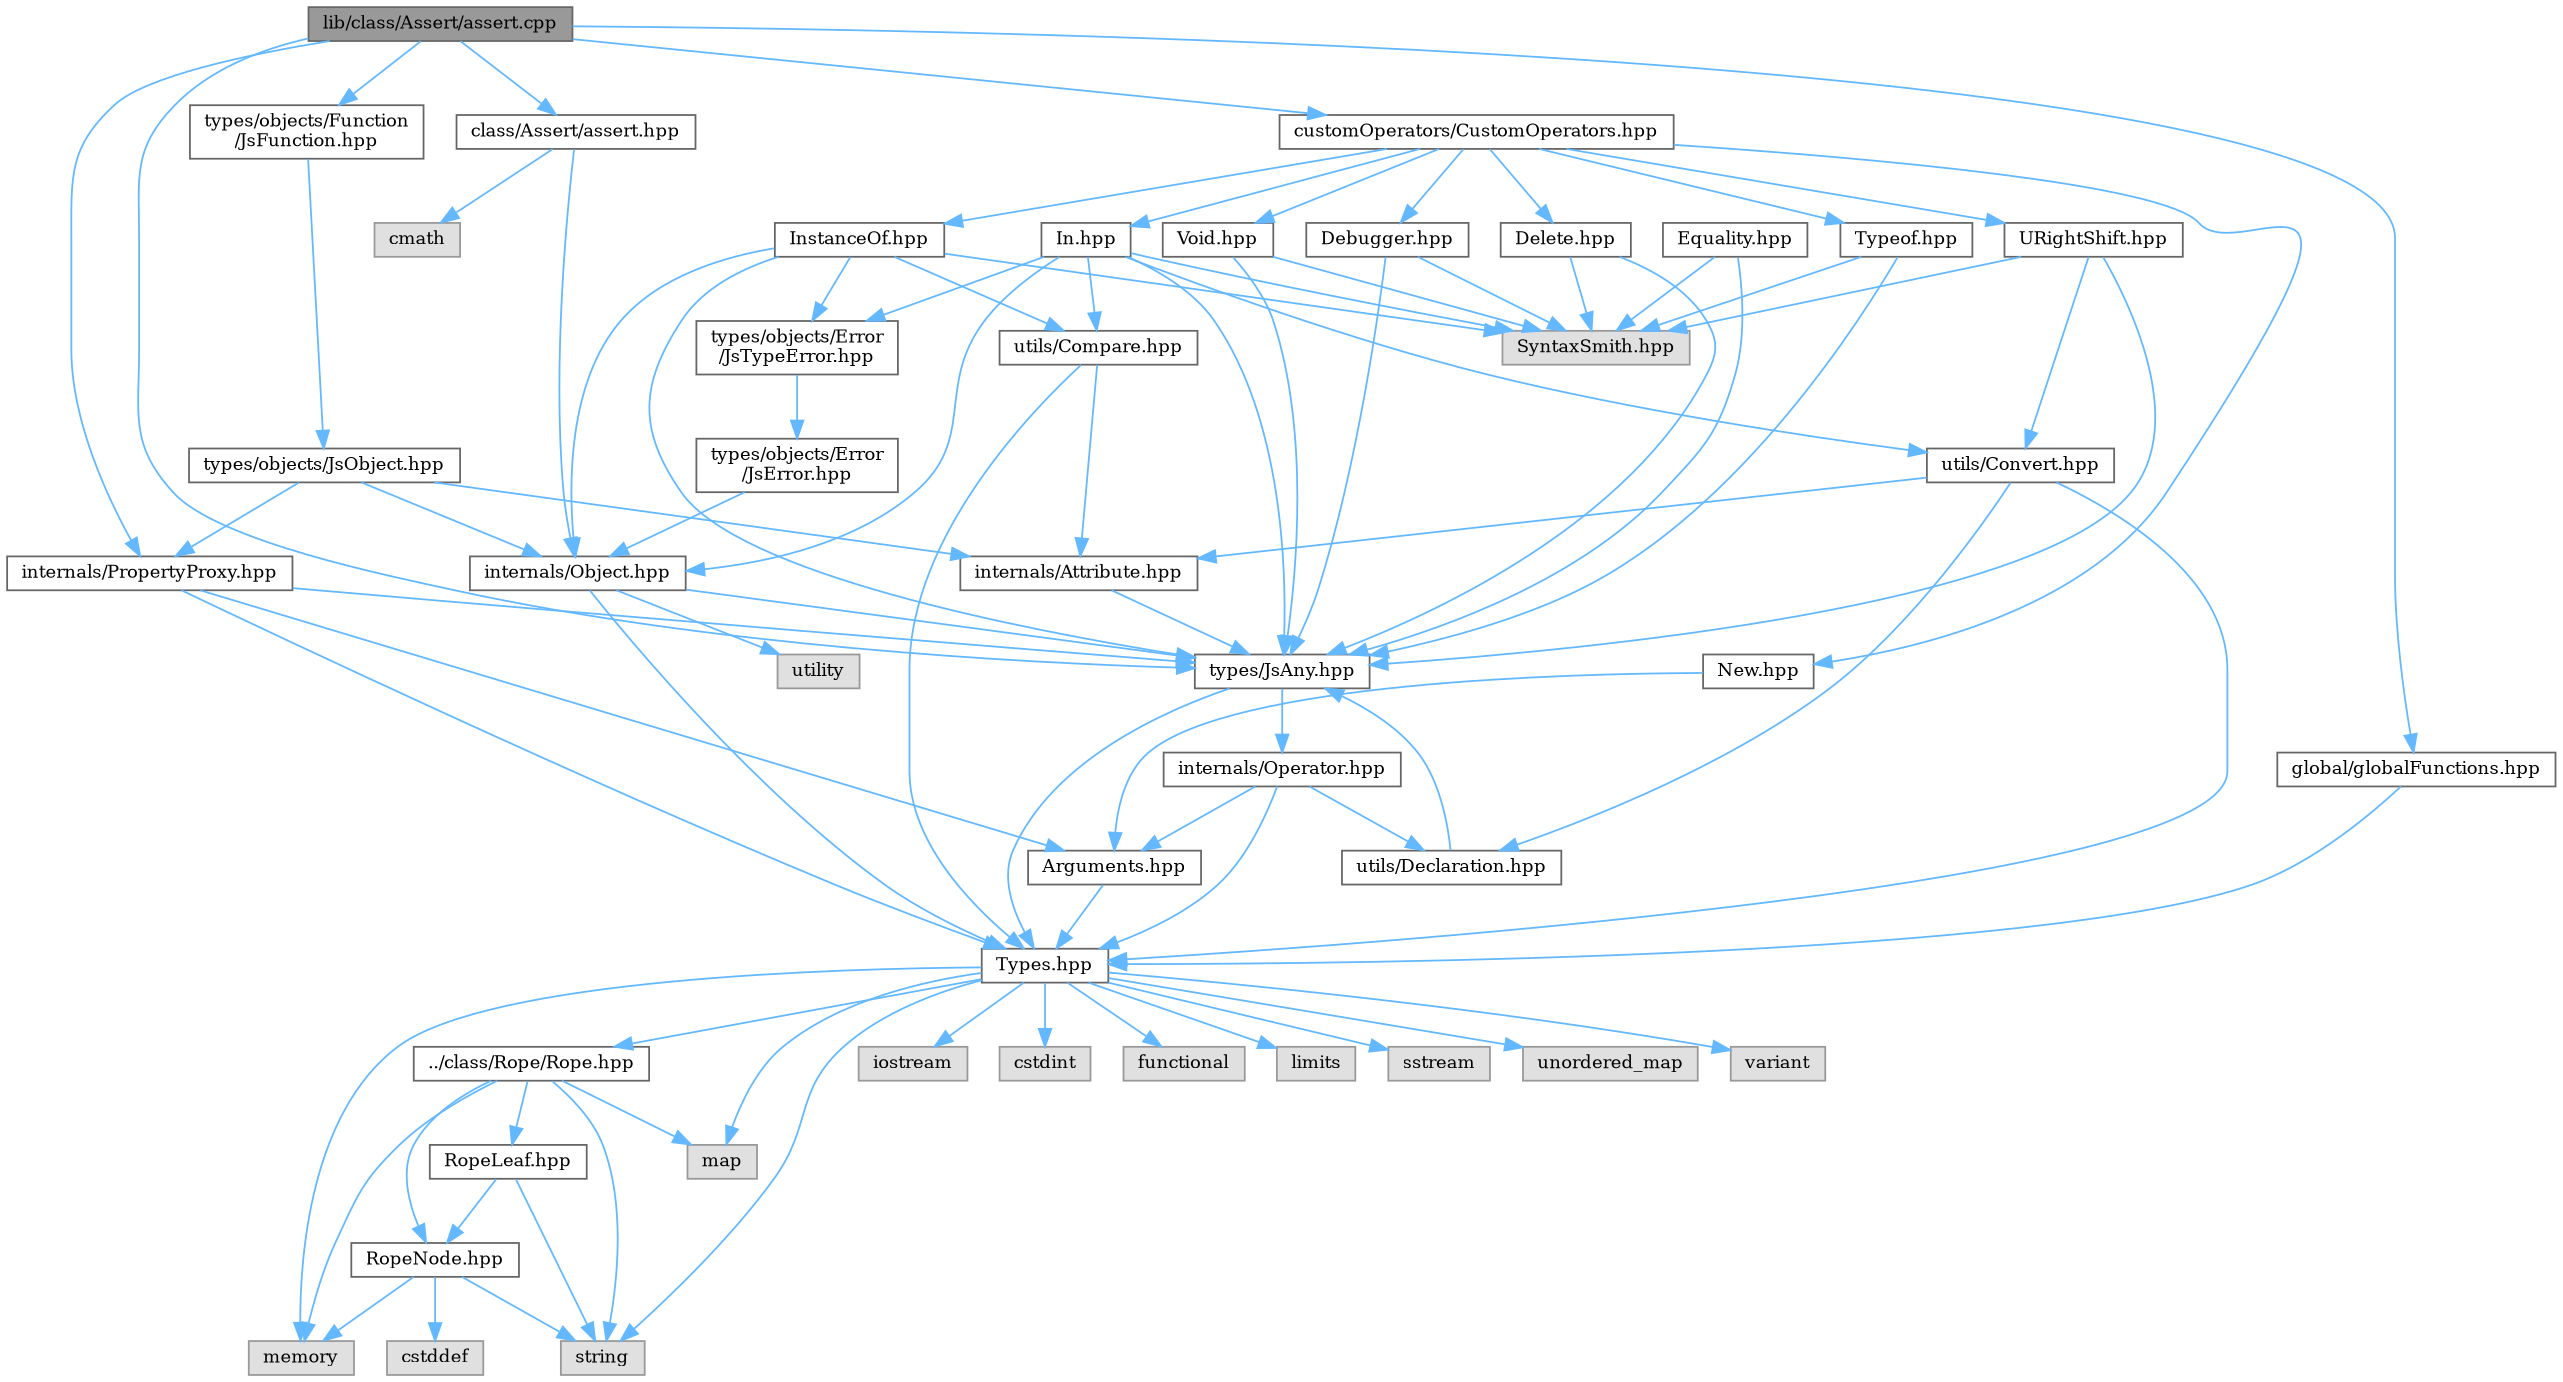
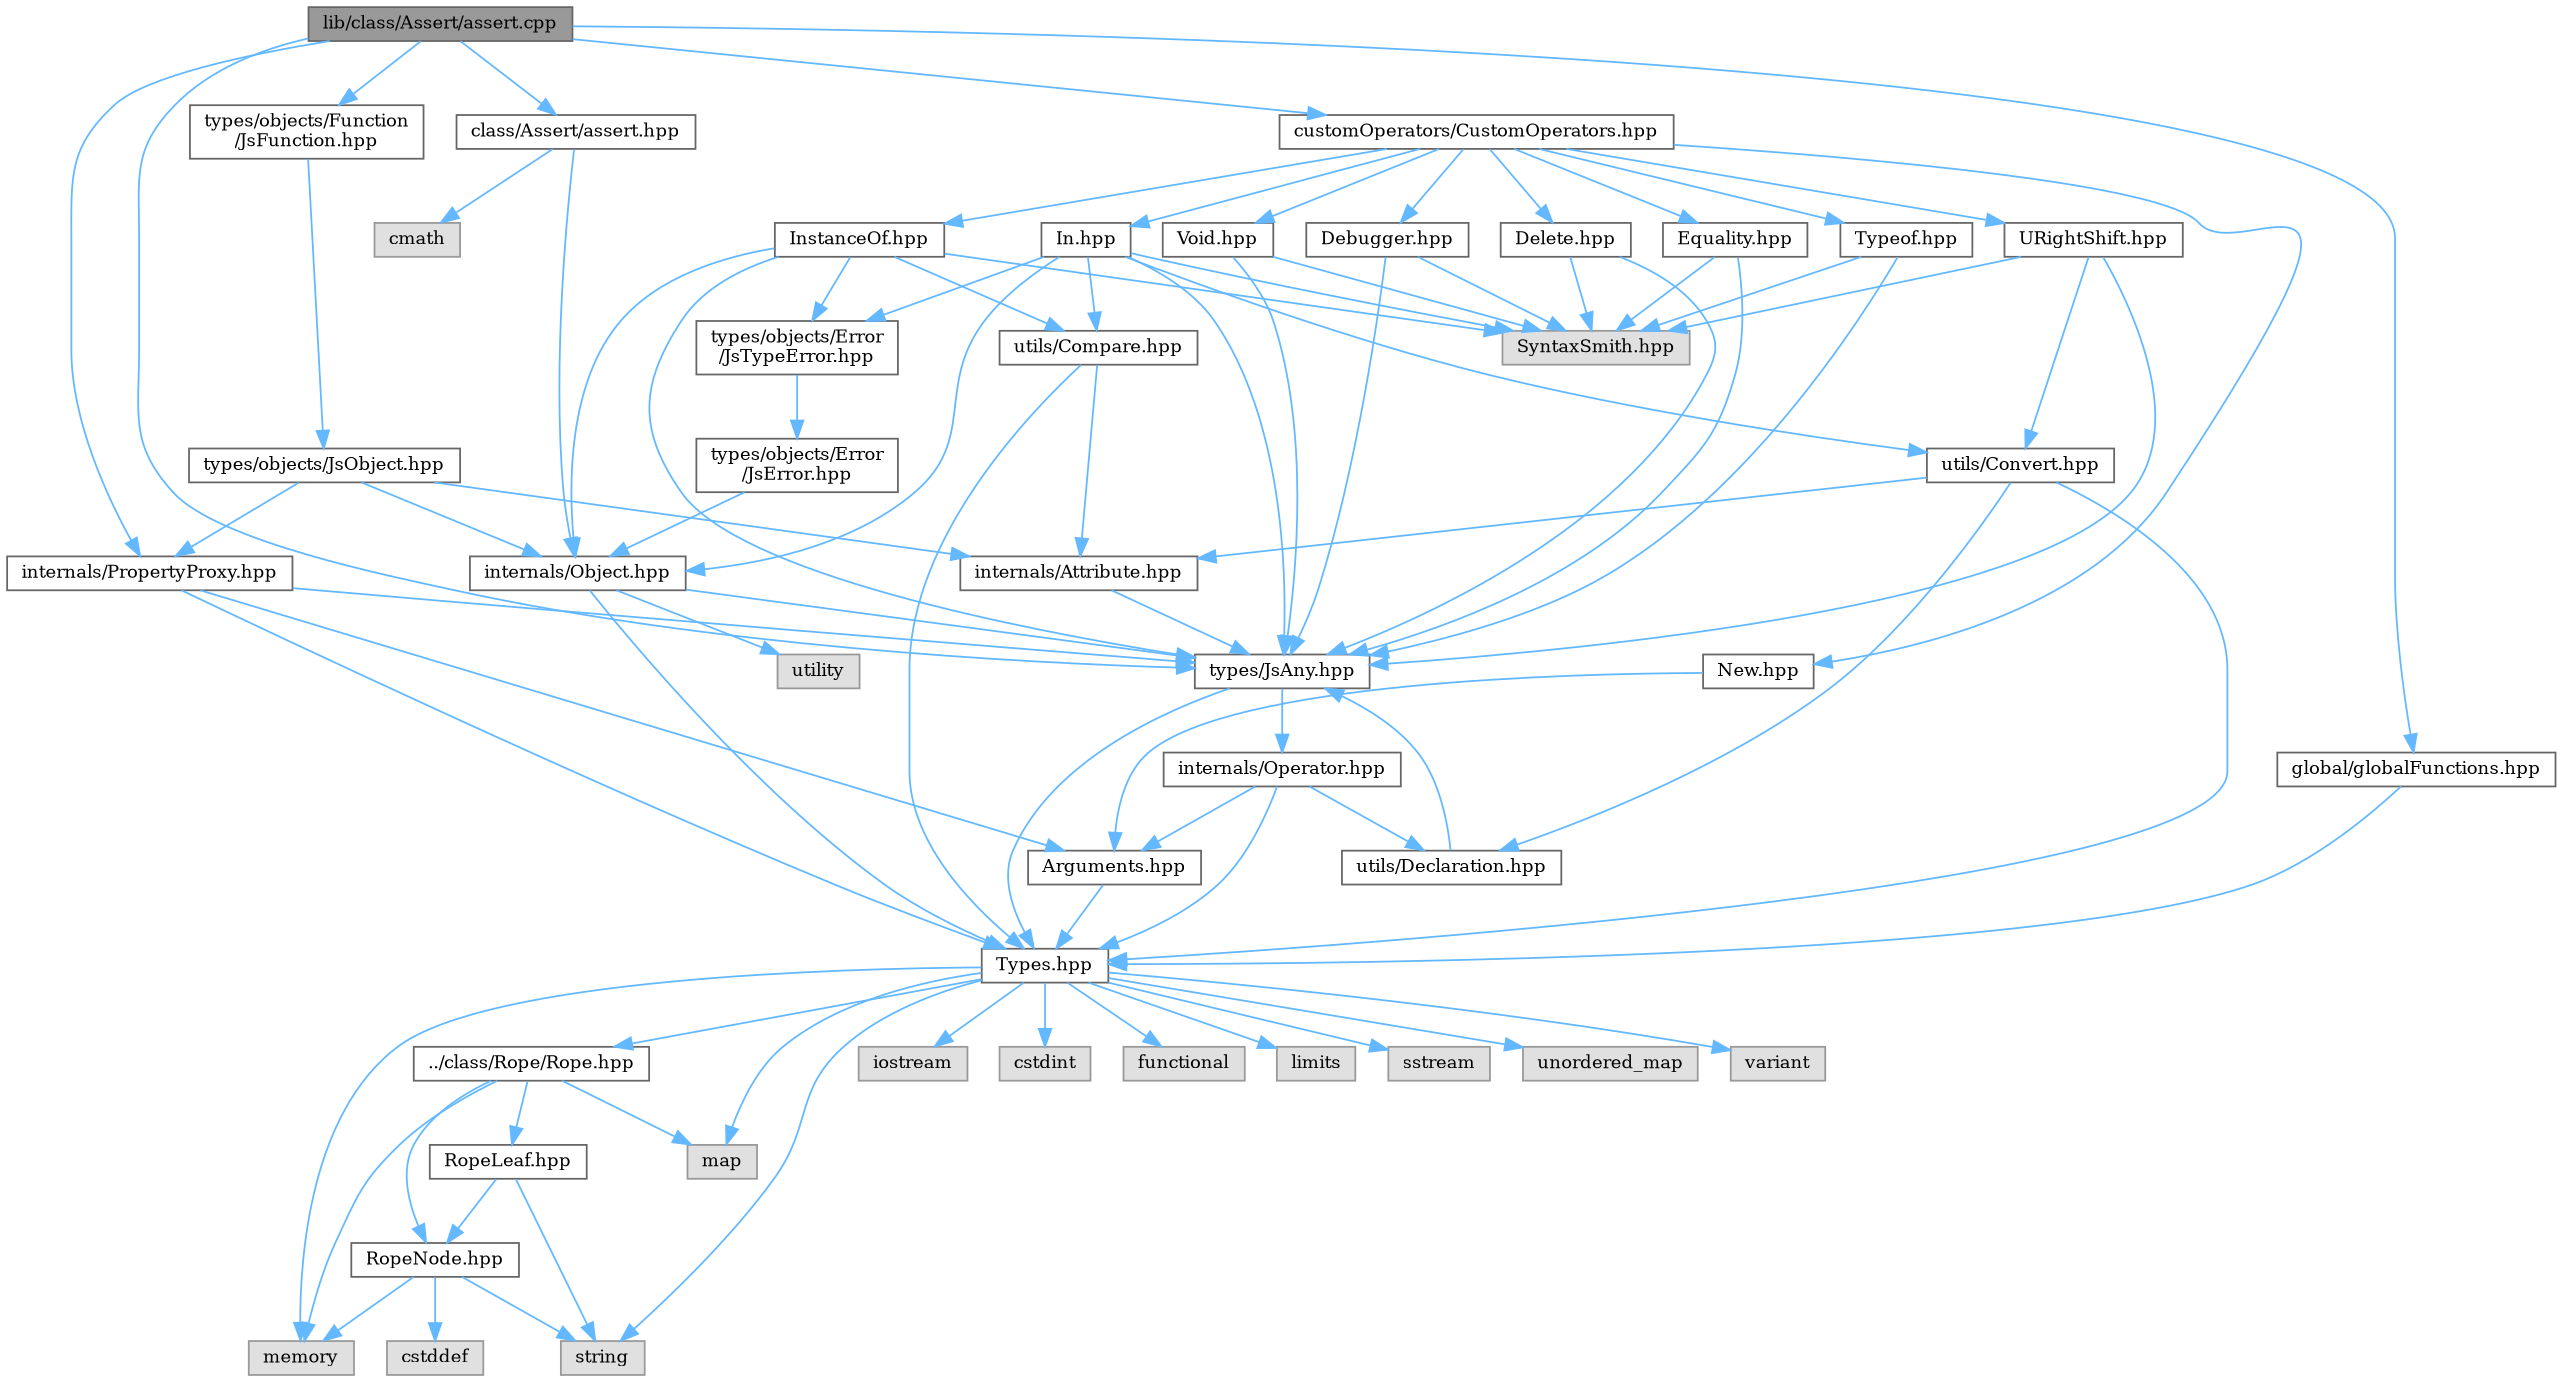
none -> (1598, 183)
(615, 1192) -> none
